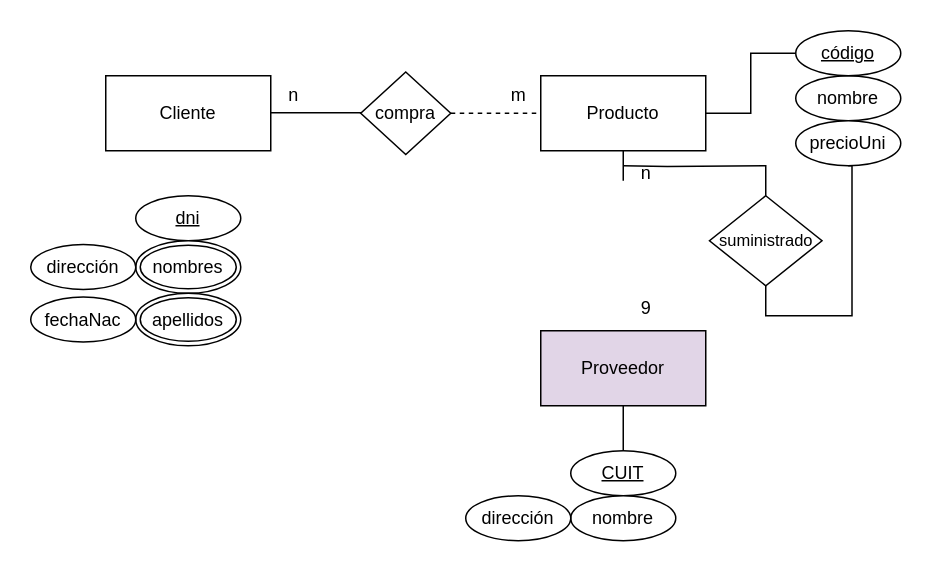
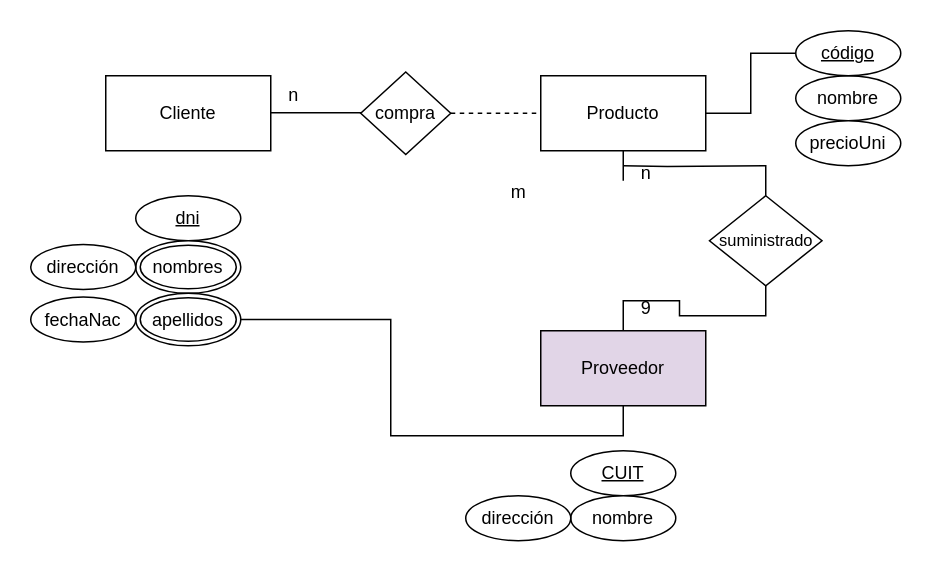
(518, 95) -> (518, 192)
(852, 285) -> (680, 310)
(623, 442) -> (391, 421)
